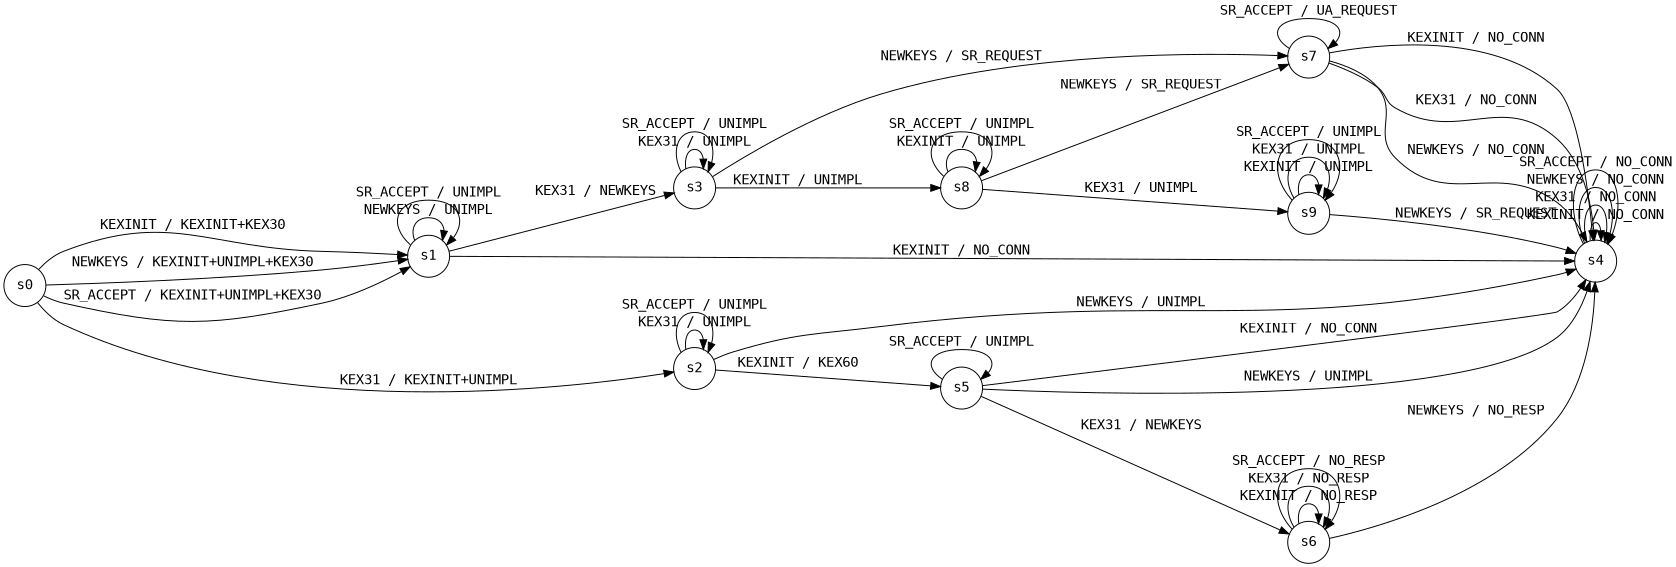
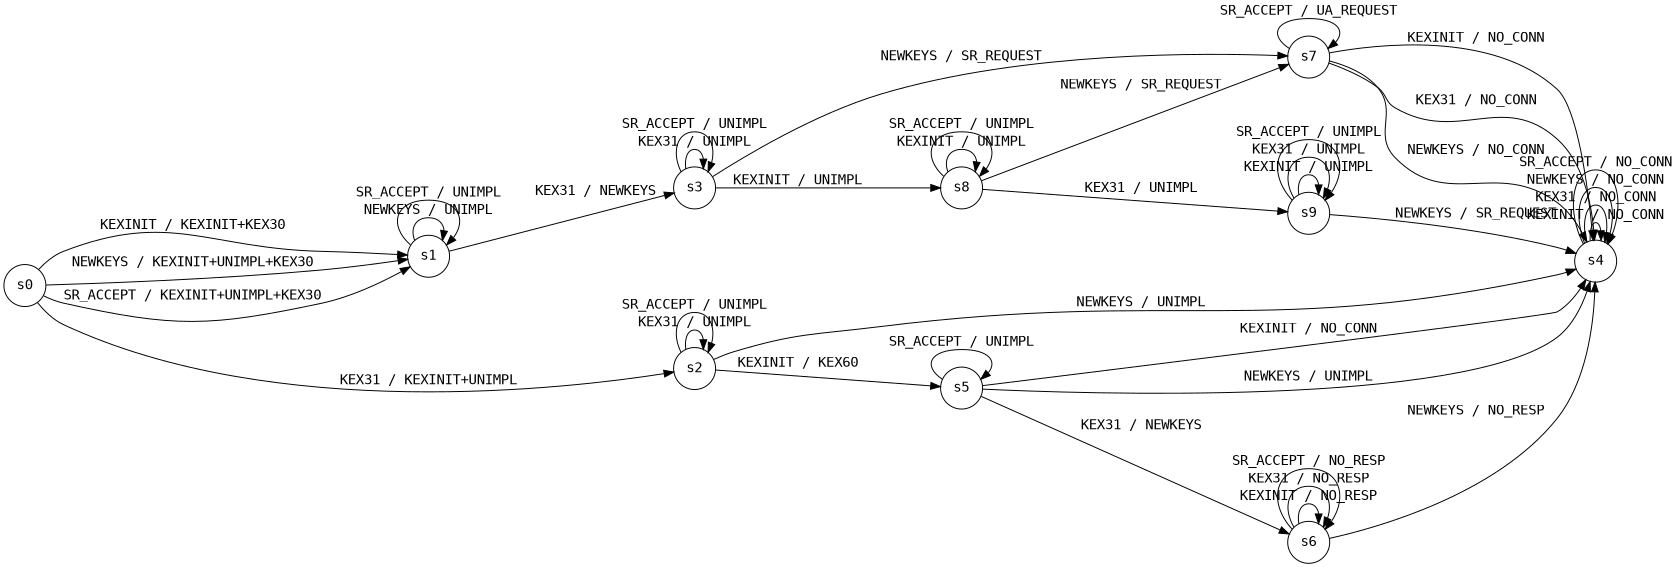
(1007, 259) -> none
